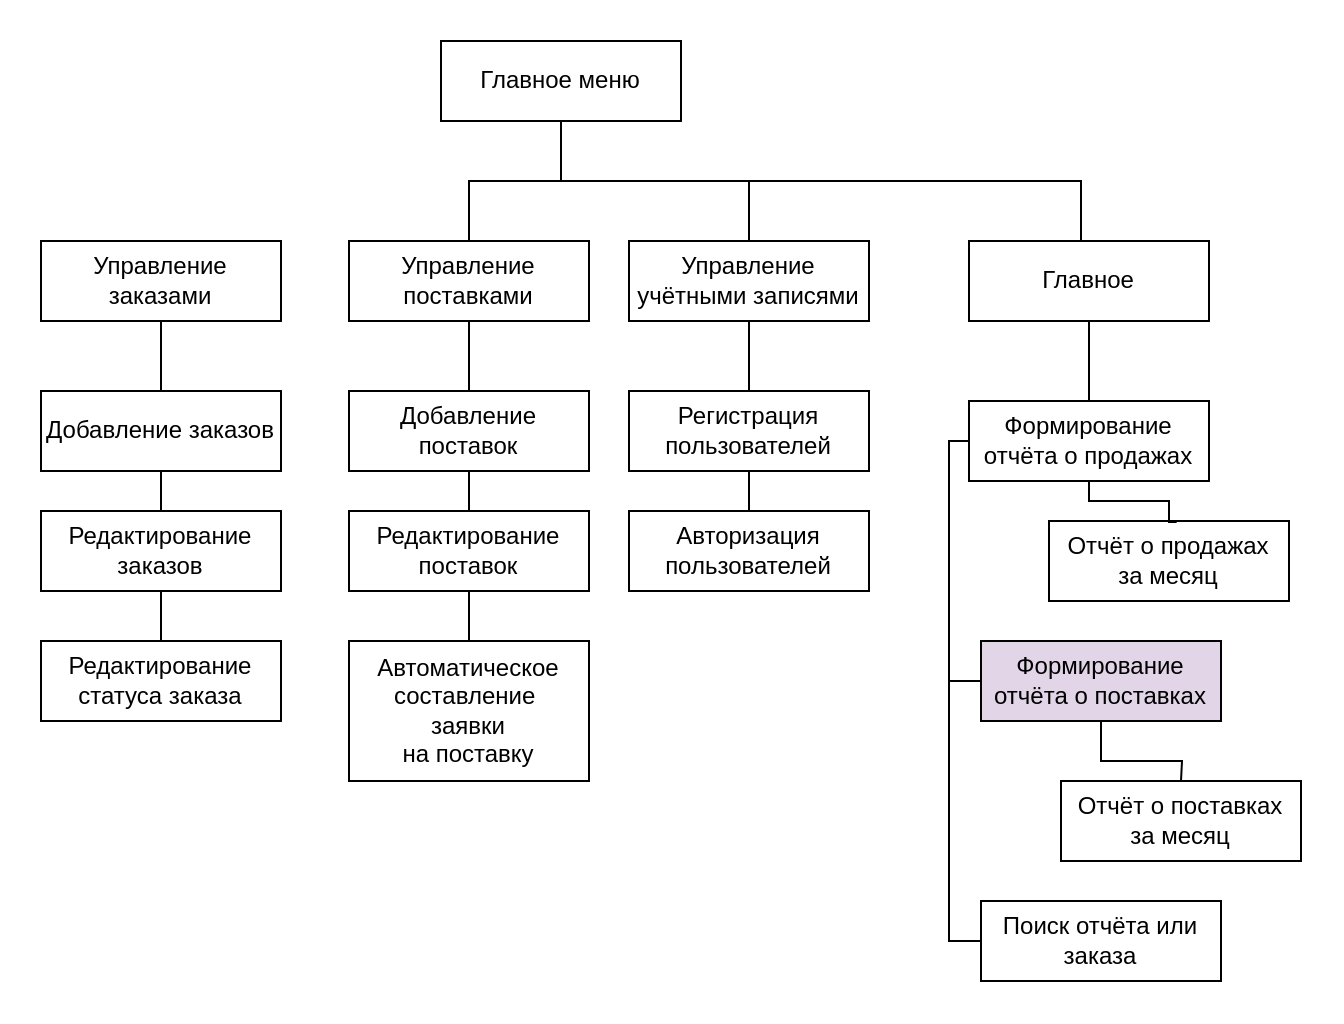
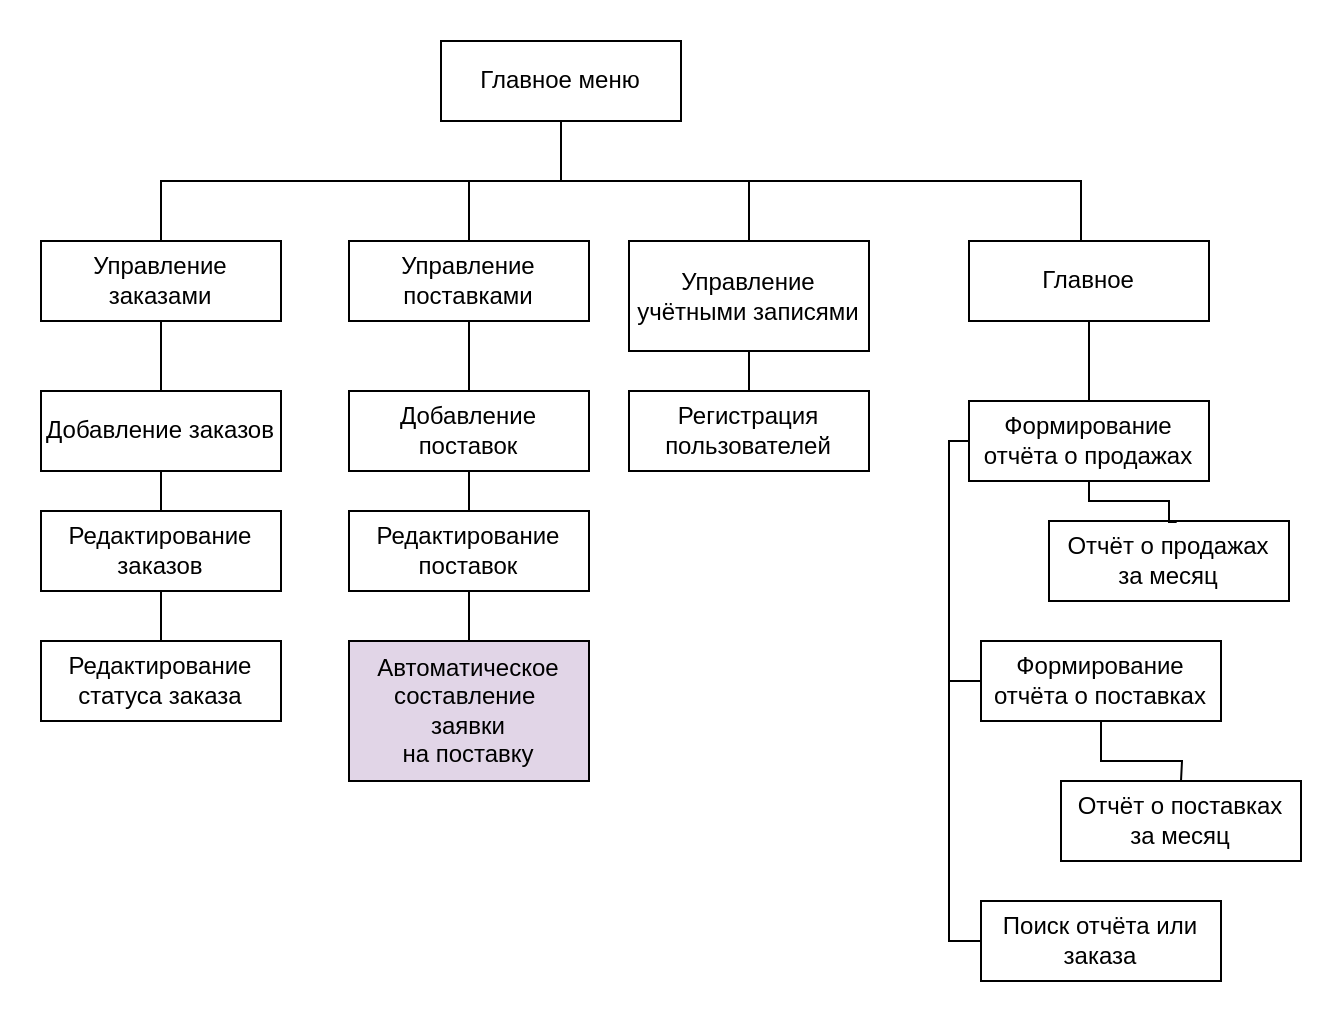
none -> (284, 181)
(749, 281) -> (749, 296)
(749, 491) -> none
(749, 551) -> none
(1101, 681) -> (1101, 681)
(469, 711) -> (469, 711)
